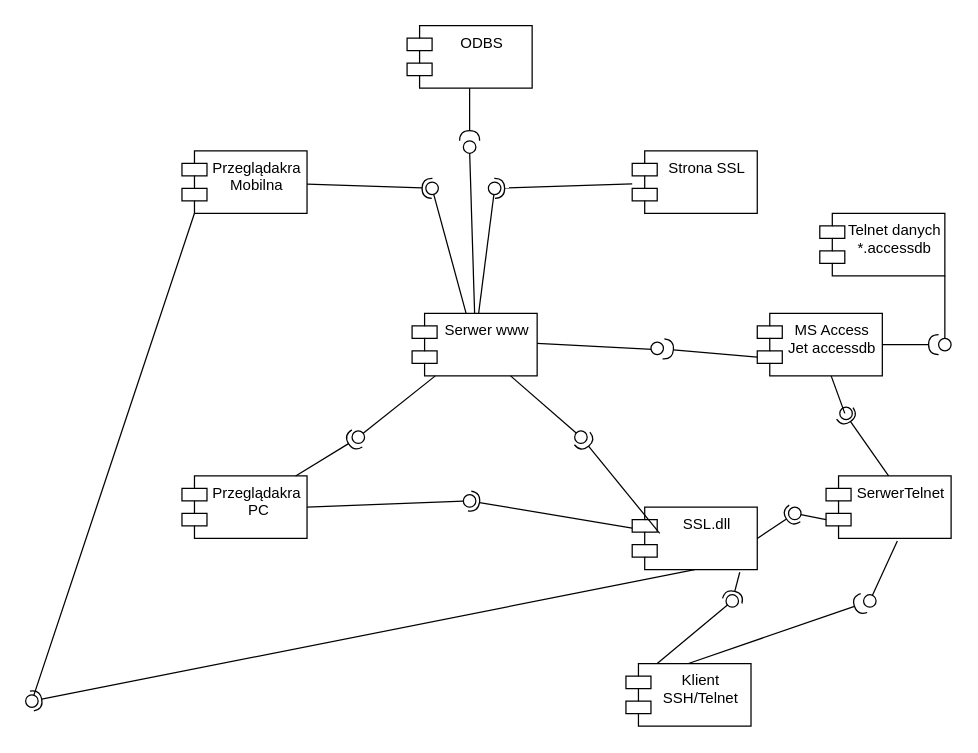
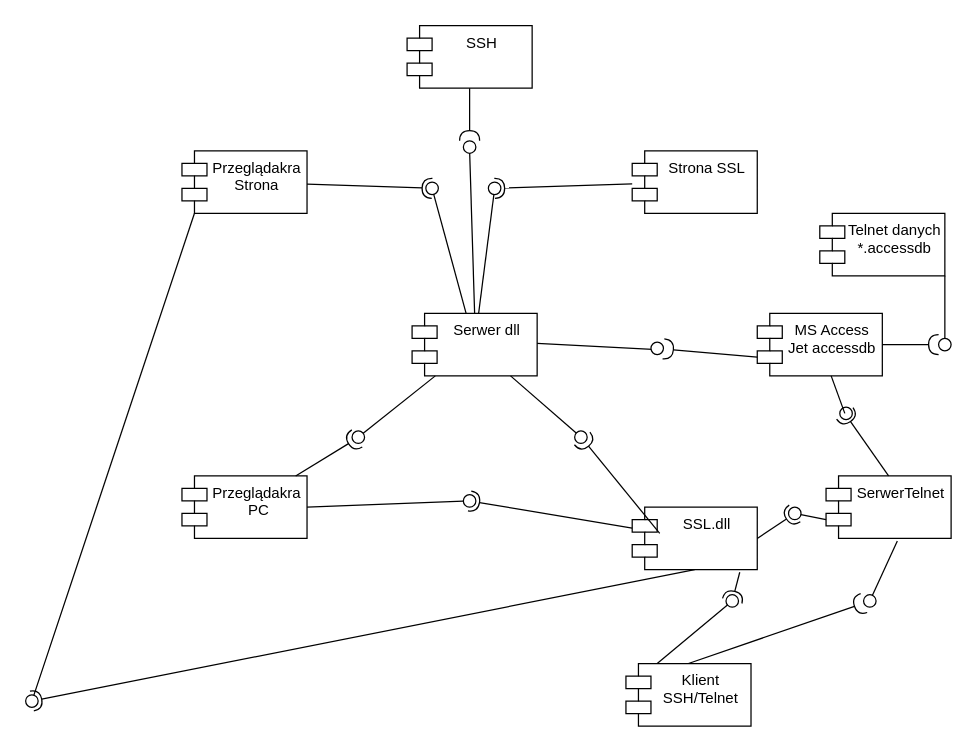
(481, 43) -> (481, 43)
(256, 168) -> (256, 168)
(486, 330) -> (486, 330)
